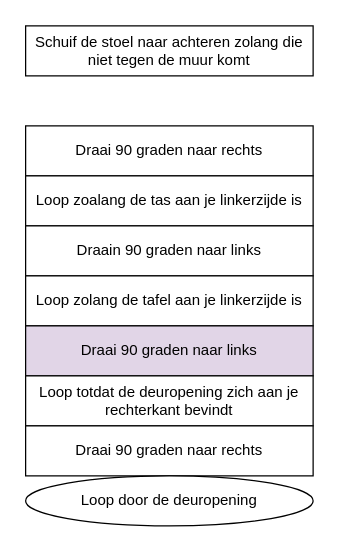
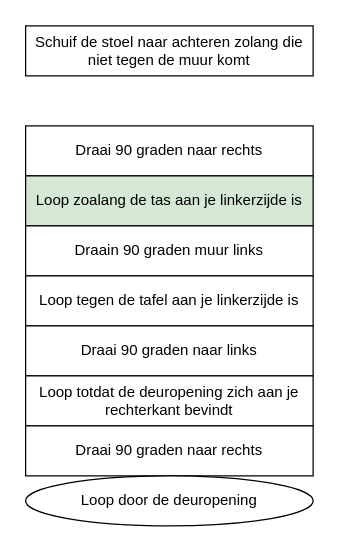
(169, 201) -> (169, 201)
(169, 251) -> (169, 251)
(169, 301) -> (169, 301)
(169, 351) -> (169, 351)
